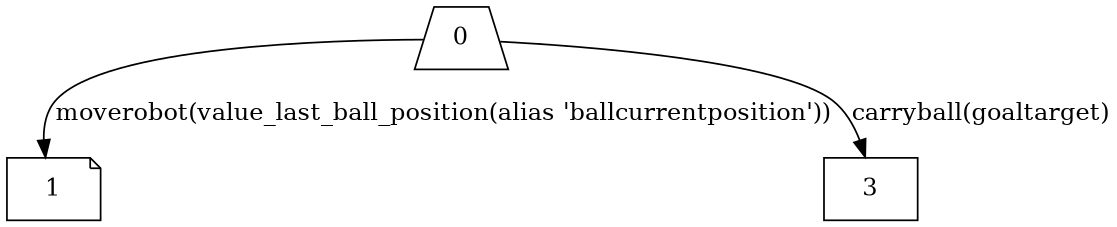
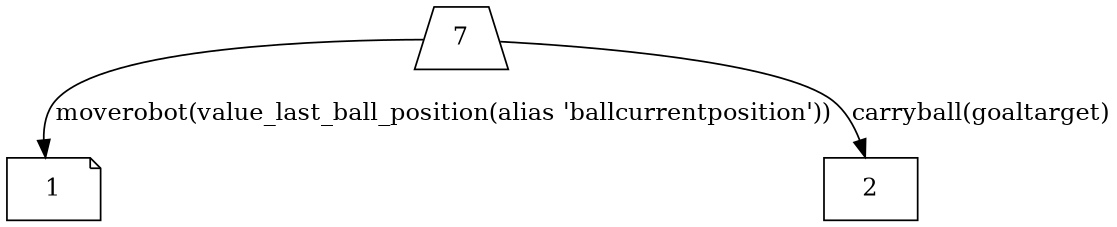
(461, 38) -> (461, 38)
(871, 189) -> (871, 189)
